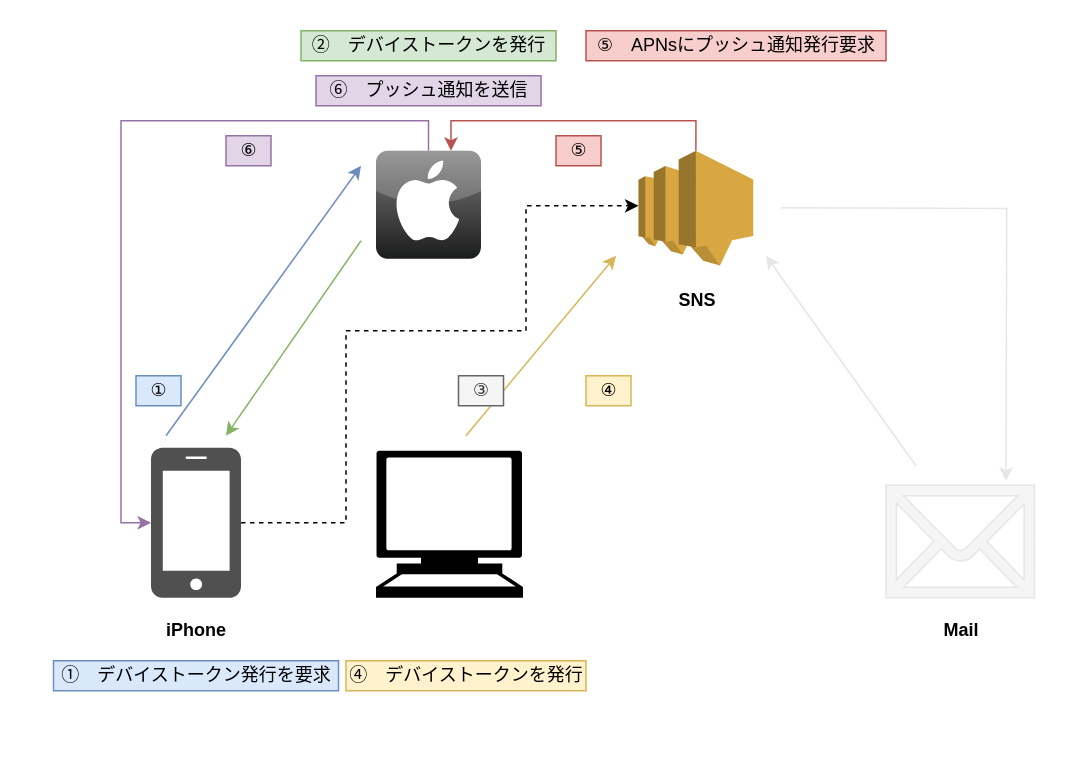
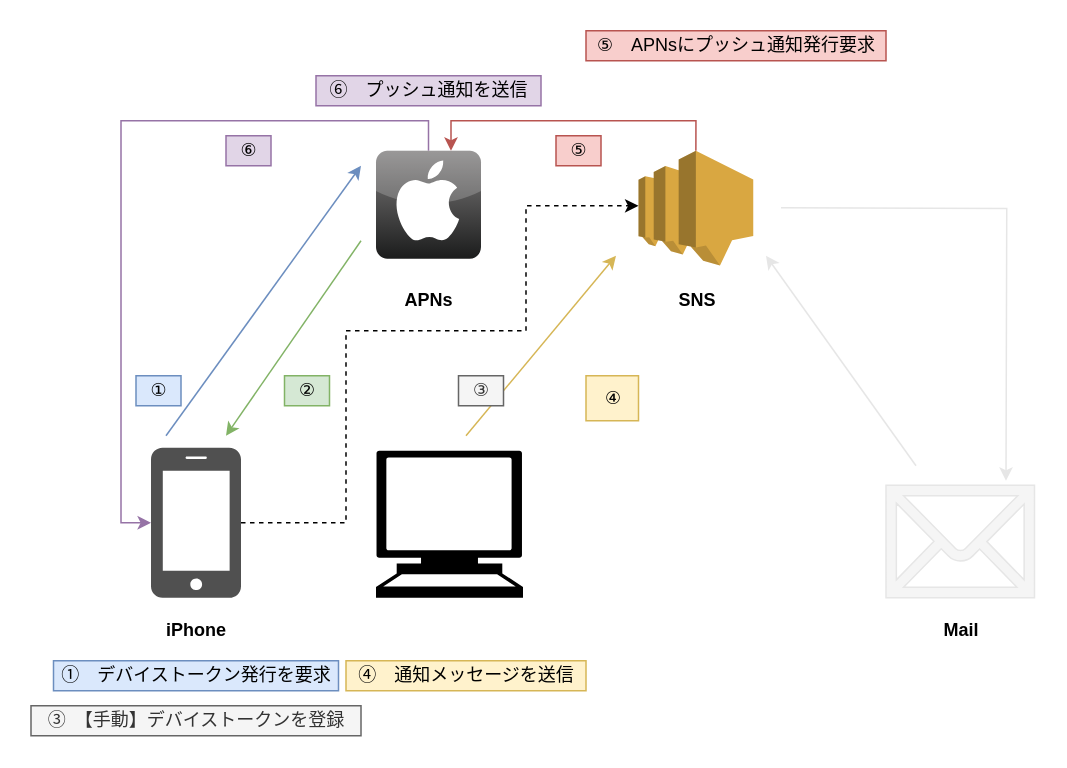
(428, 46) -> none
none -> (428, 301)
none -> (307, 391)
(608, 391) -> (612, 398)
(467, 676) -> (467, 676)
none -> (196, 721)
